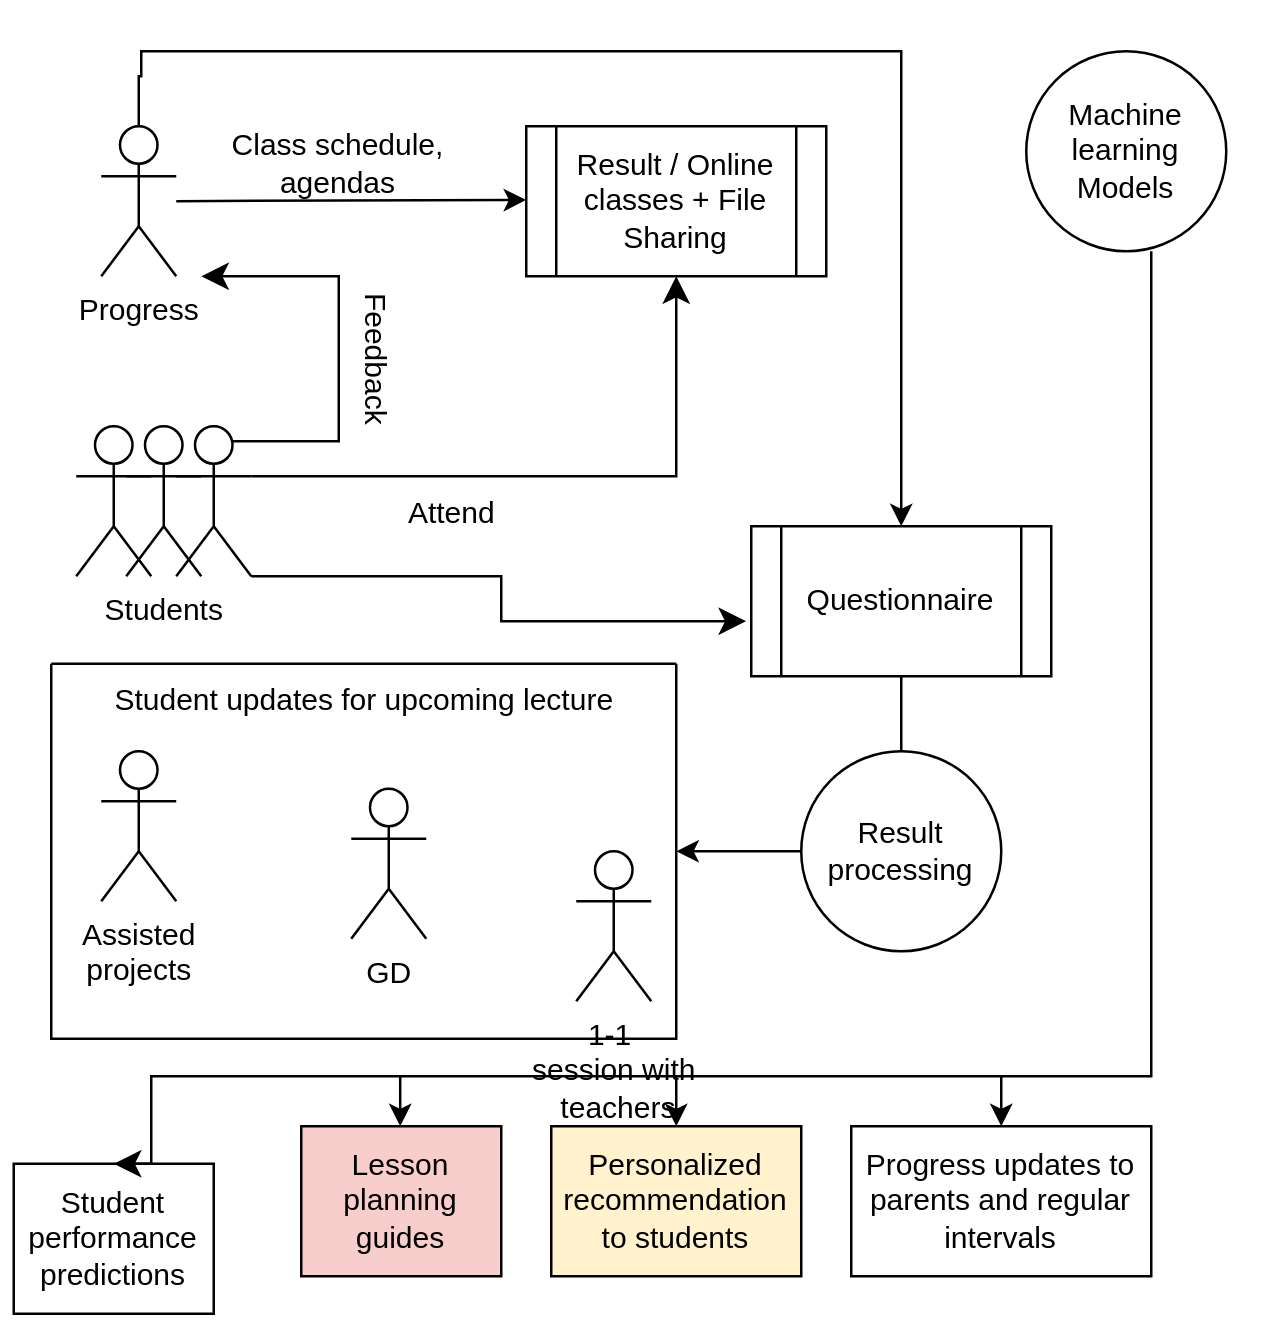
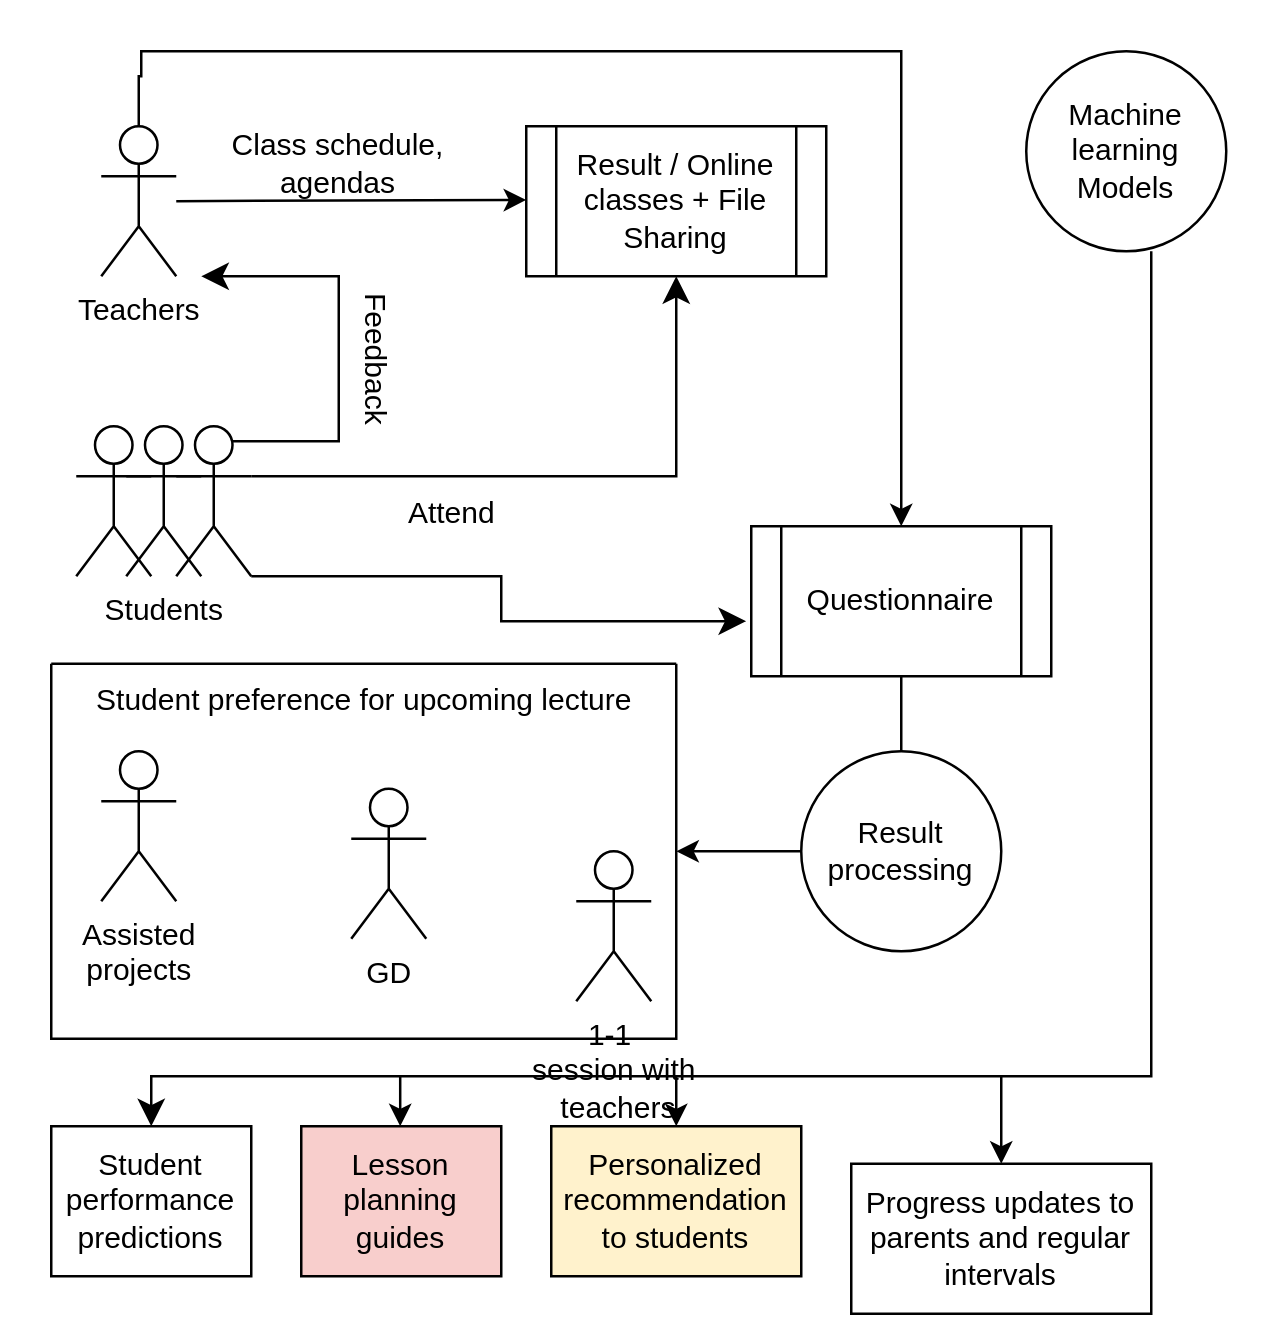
(140, 312) -> (140, 312)
(365, 701) -> (365, 701)
(1001, 1201) -> (1001, 1239)
(114, 1239) -> (151, 1201)
